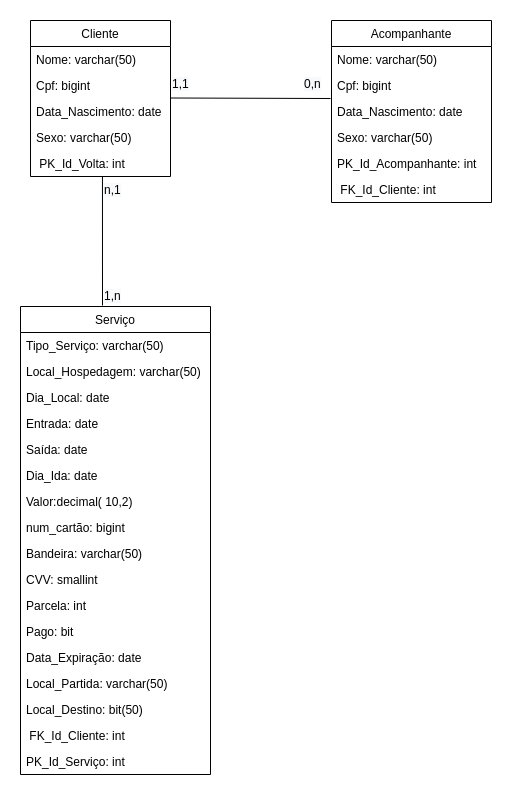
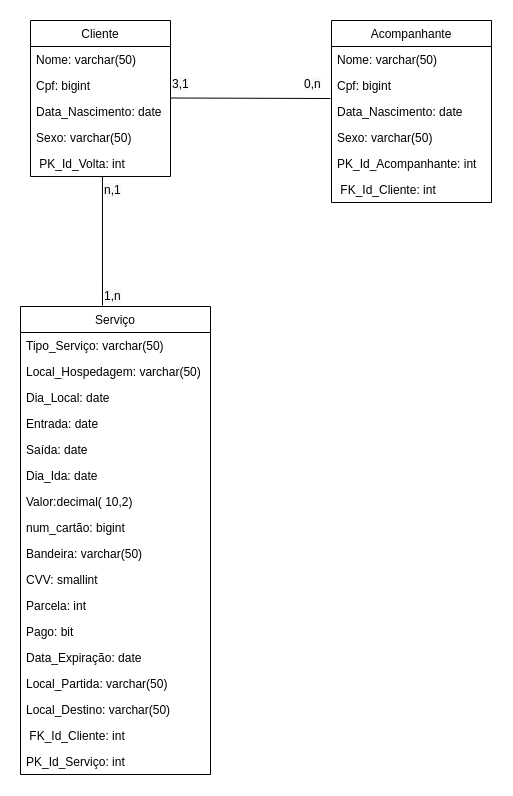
(181, 85) -> (181, 85)
(92, 710) -> (107, 710)
